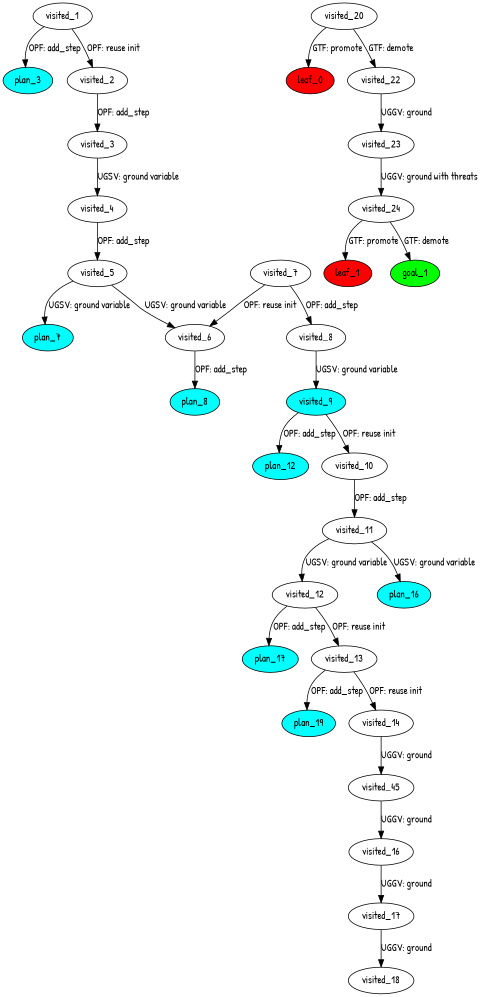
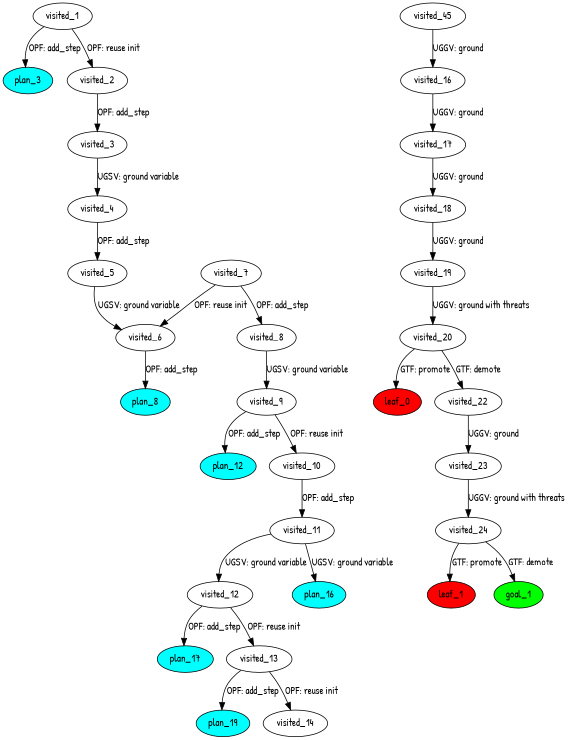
none -> (433, 273)
(48, 338) -> none
(316, 402) -> (267, 402)
(381, 752) -> none
